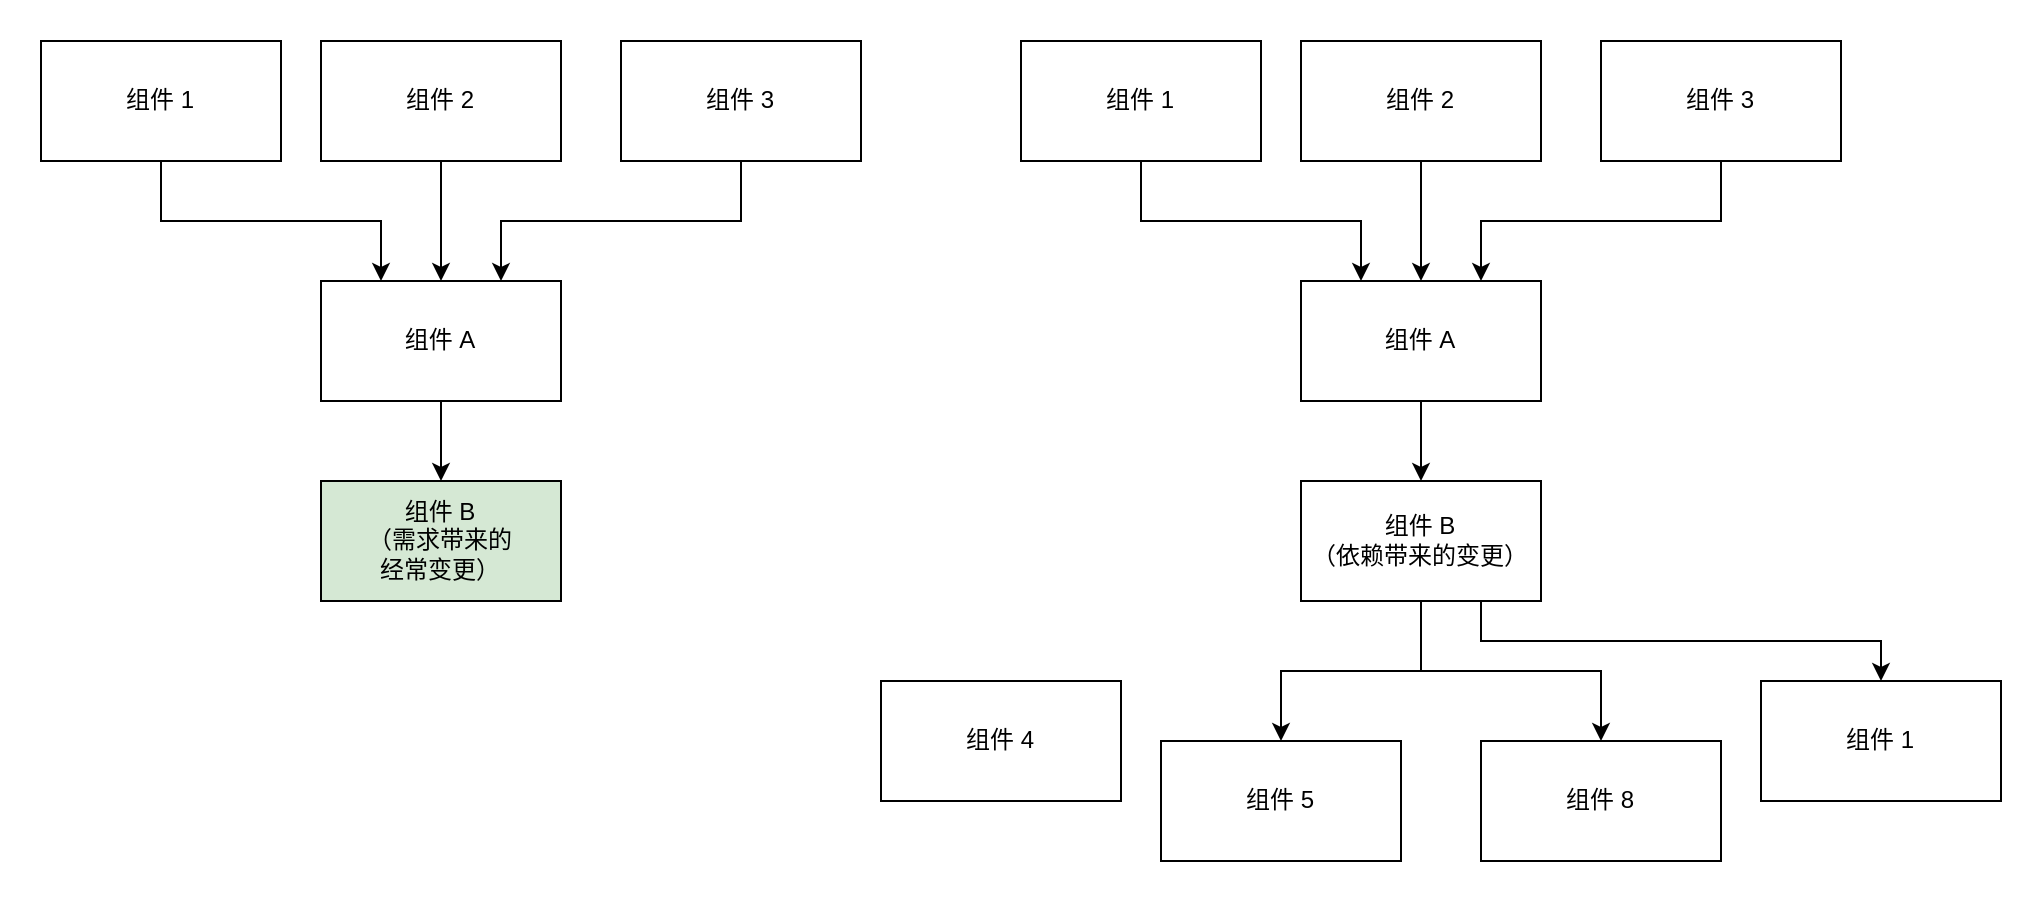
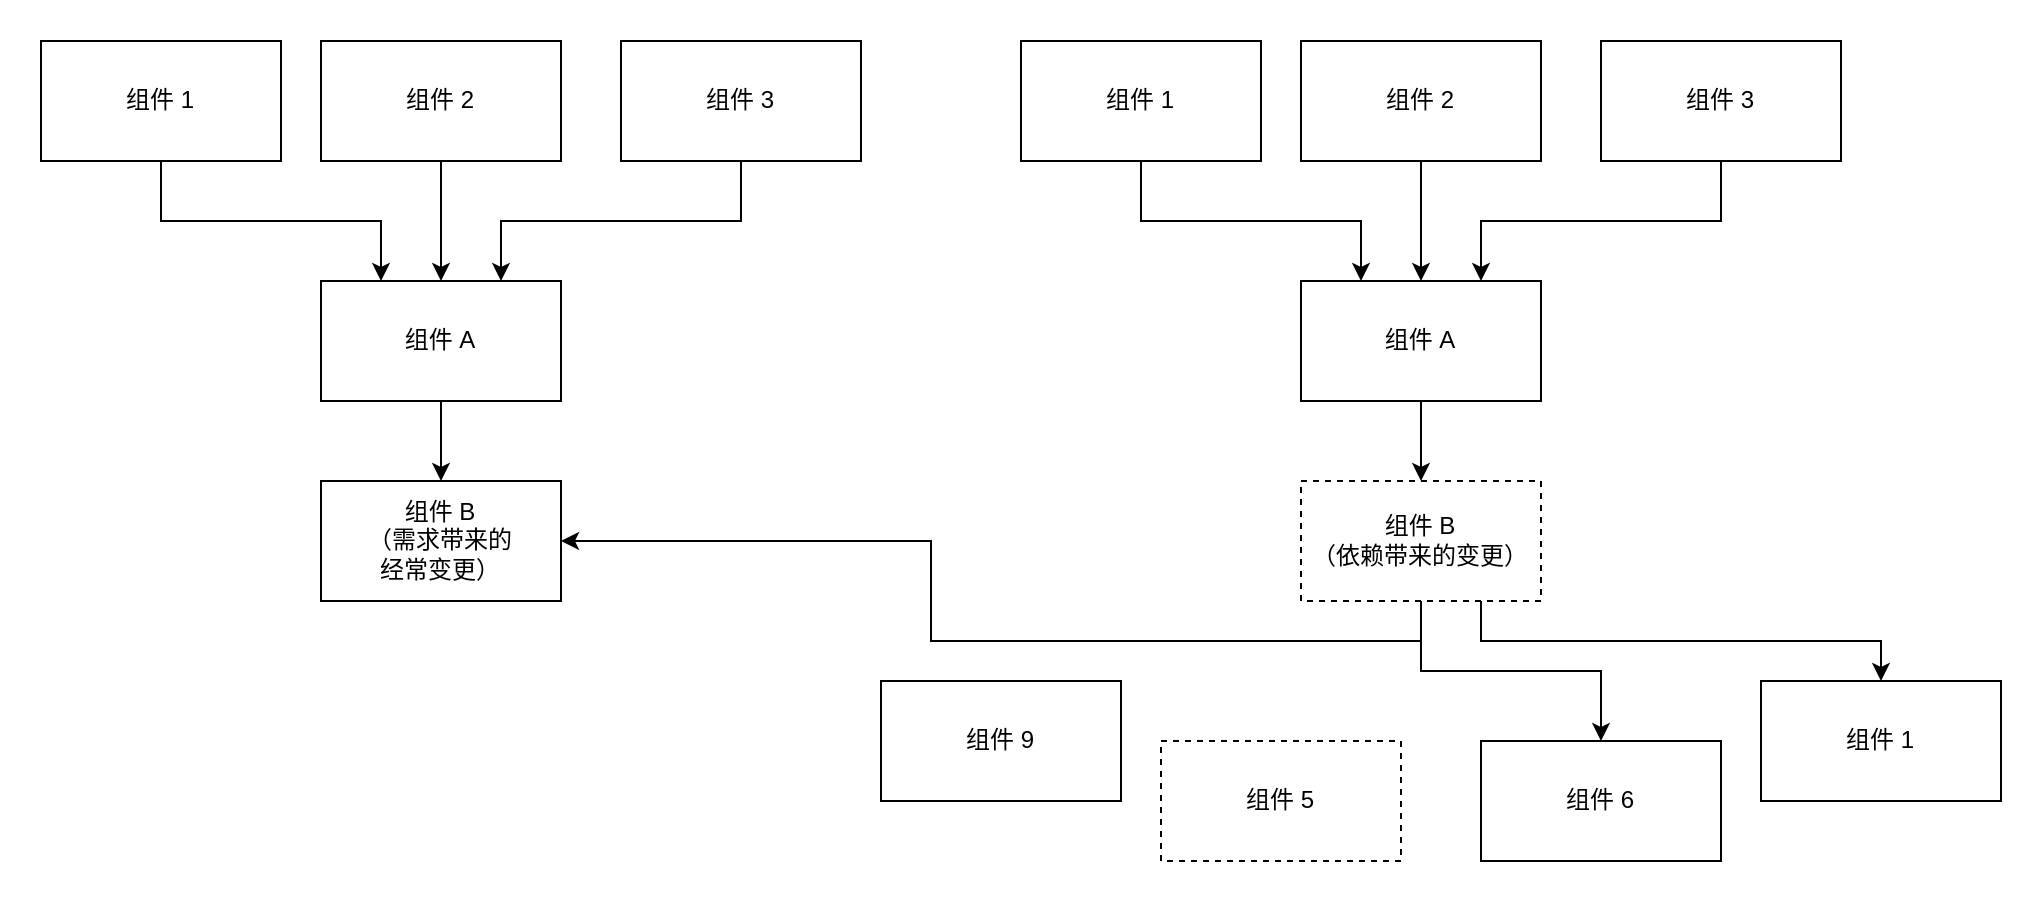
(441, 541) -> (441, 541)
(1421, 541) -> (1421, 541)
(1321, 671) -> (946, 641)
(1001, 741) -> (1001, 741)
(1281, 801) -> (1281, 801)
(1601, 801) -> (1601, 801)
